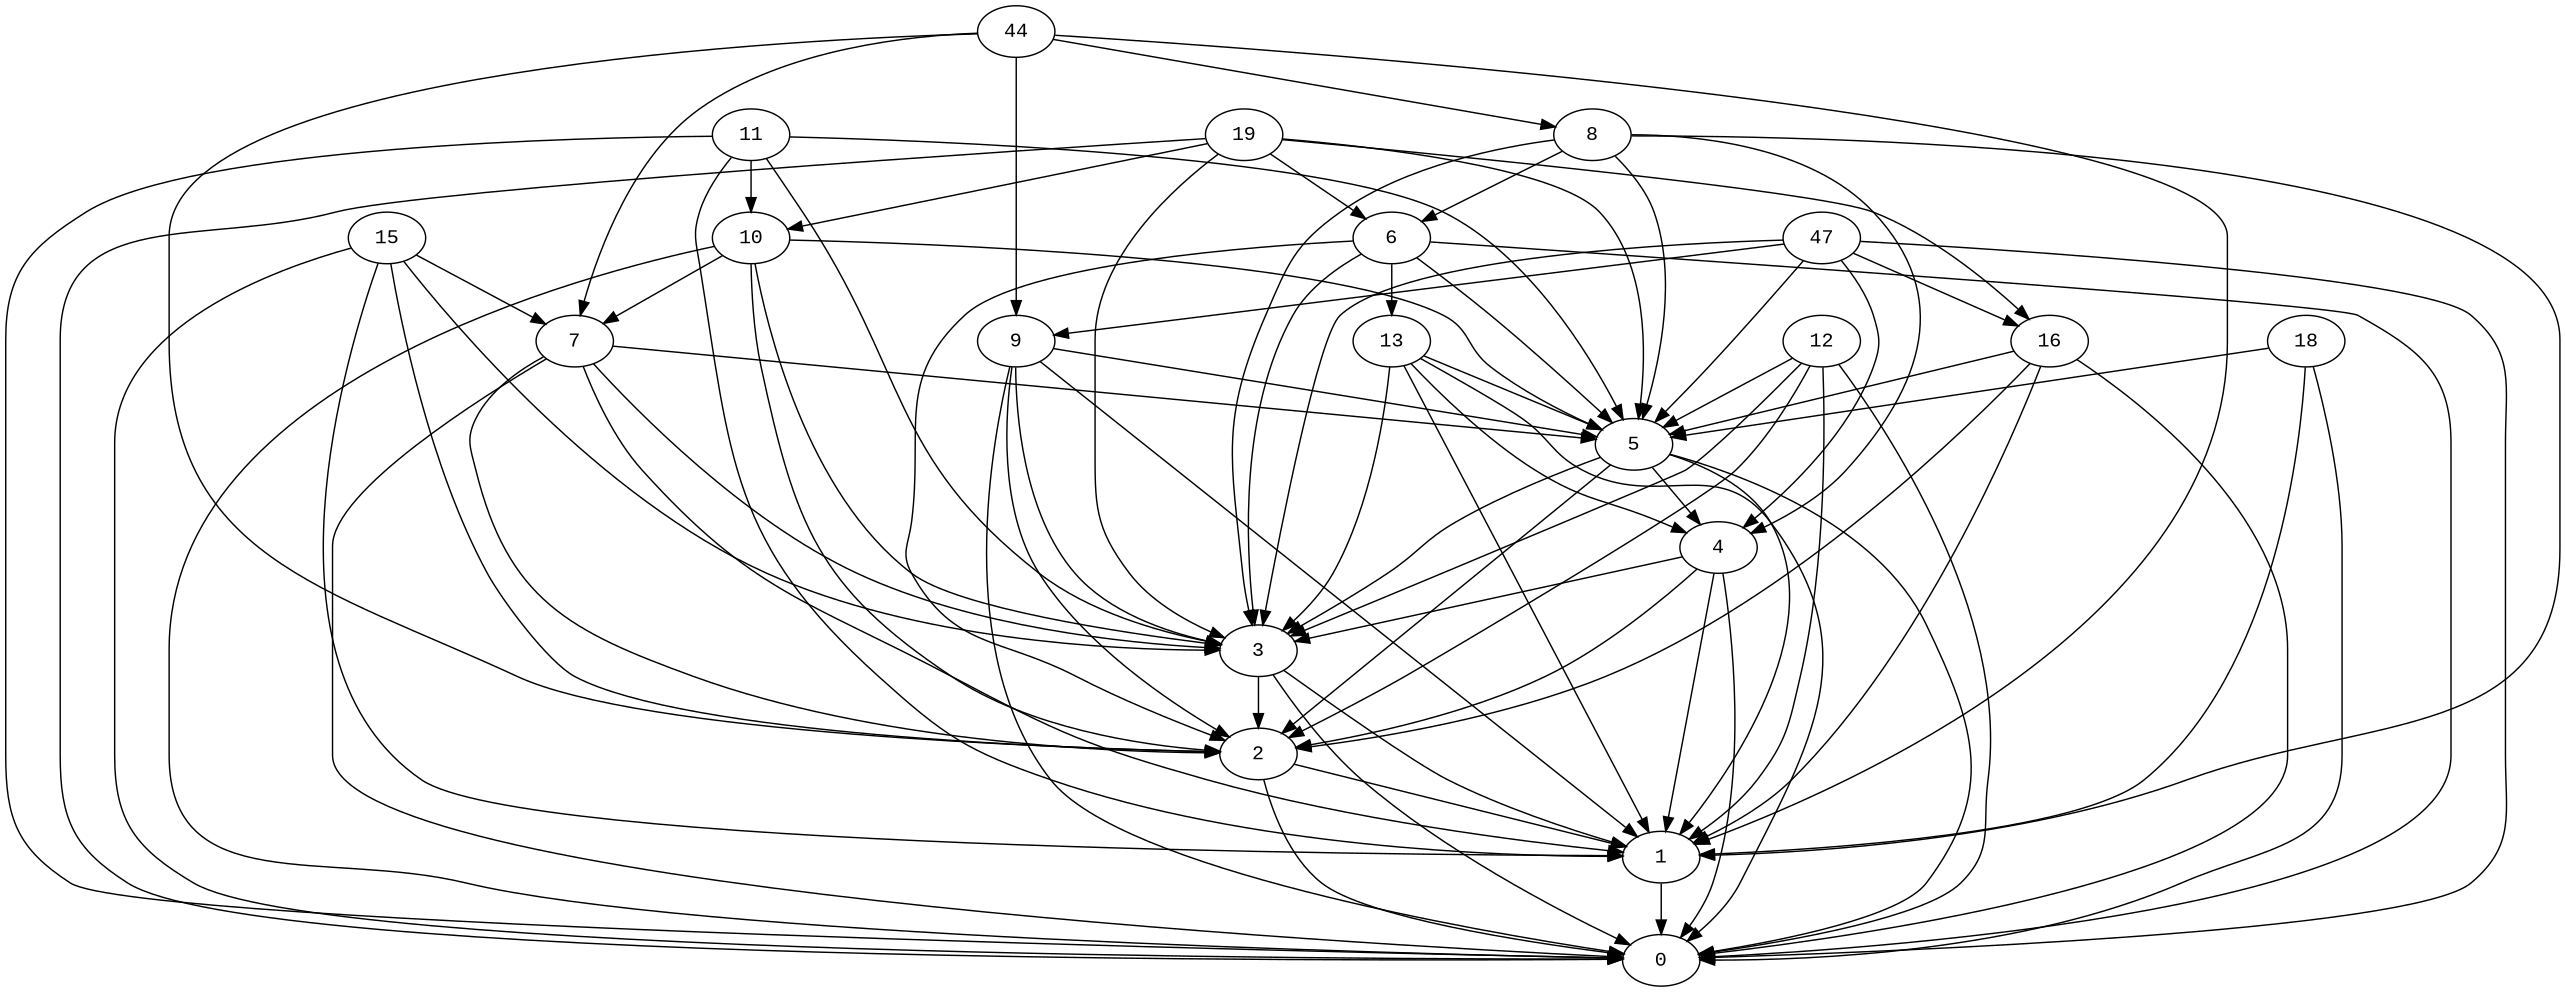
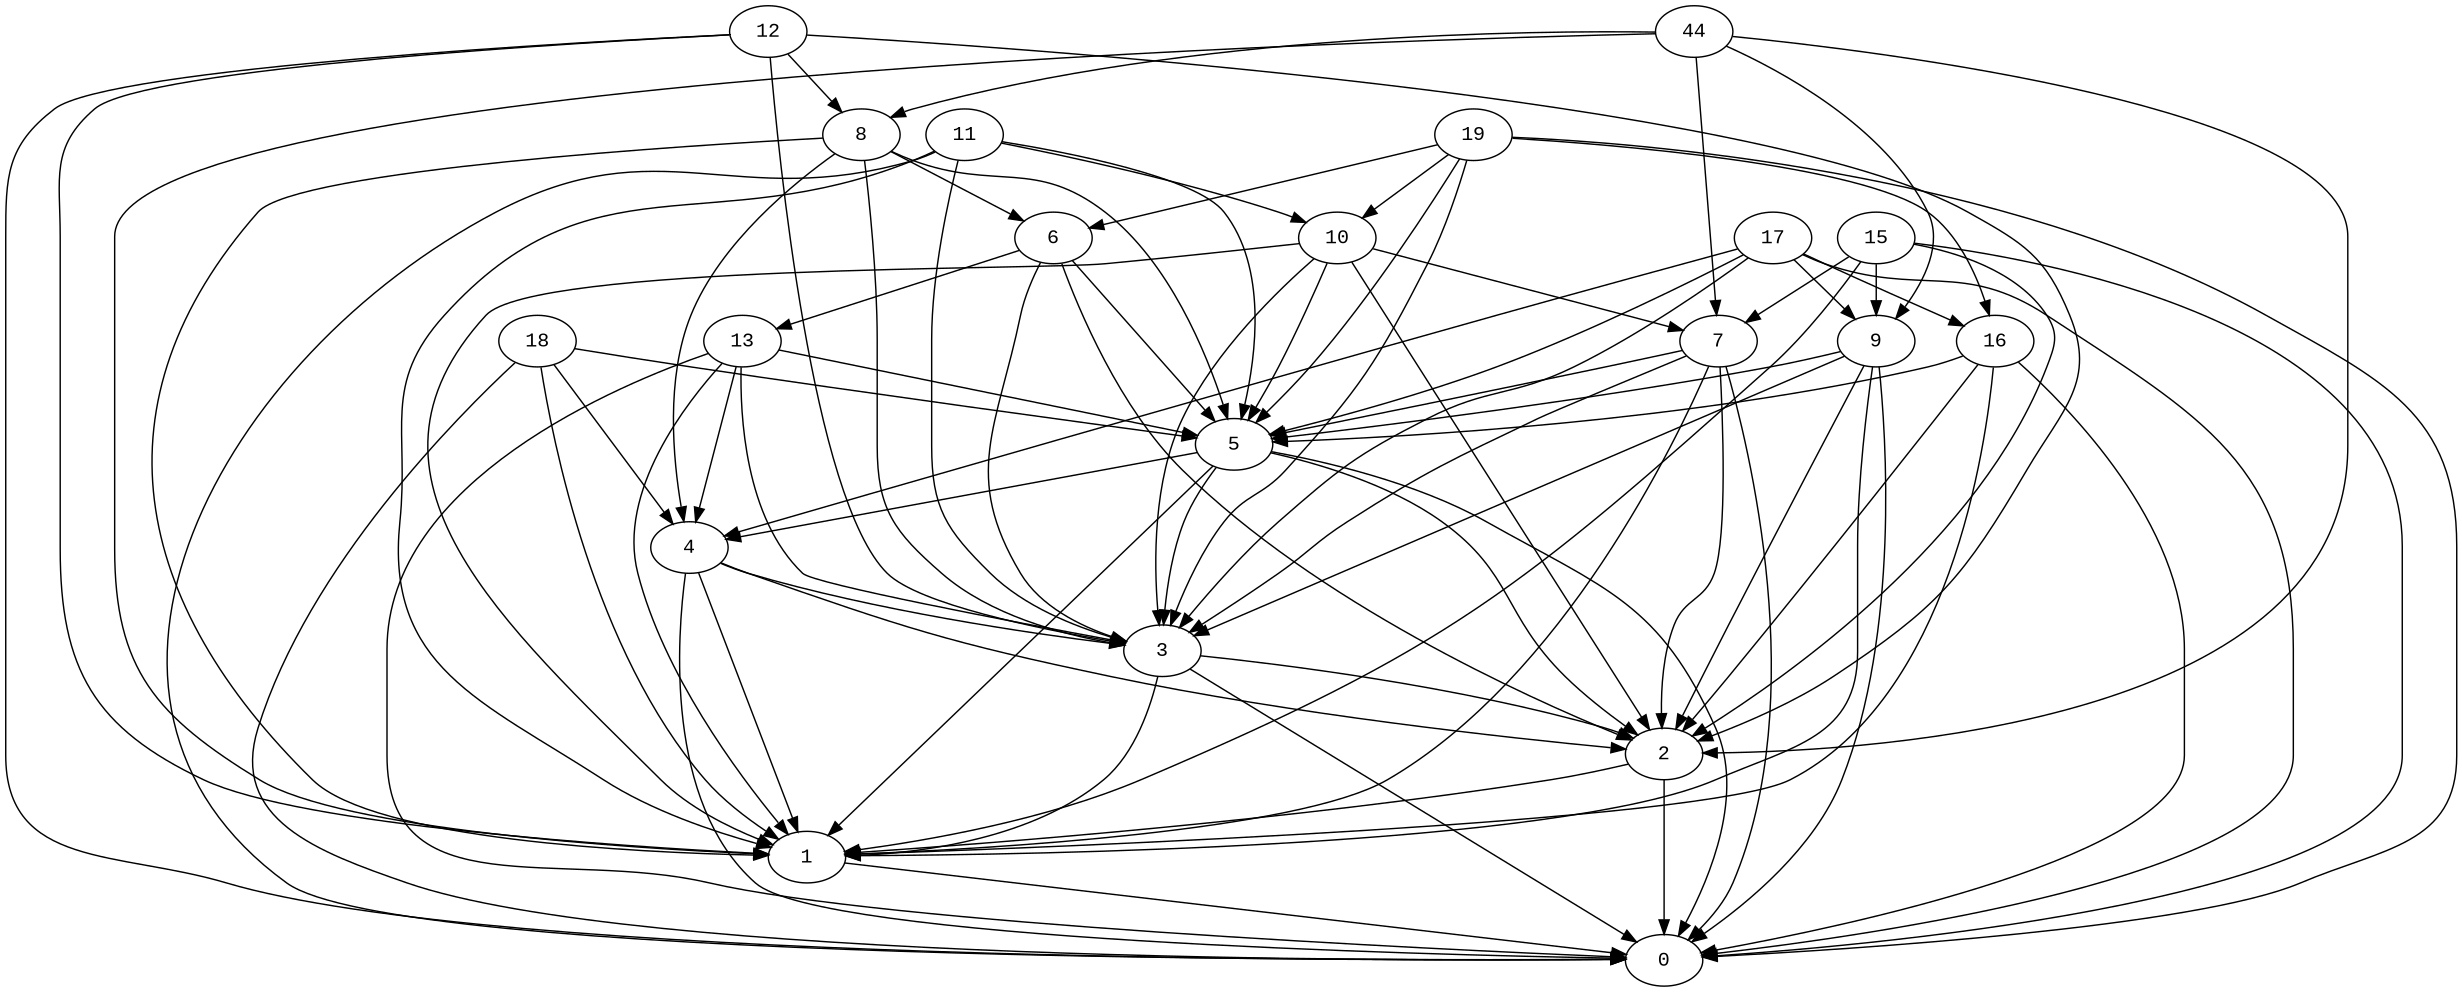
(1822, 238) -> (1773, 238)
(1734, 389) -> (816, 85)
none -> (609, 439)
(2451, 446) -> none
(816, 592) -> (1876, 283)
(442, 879) -> (553, 294)
